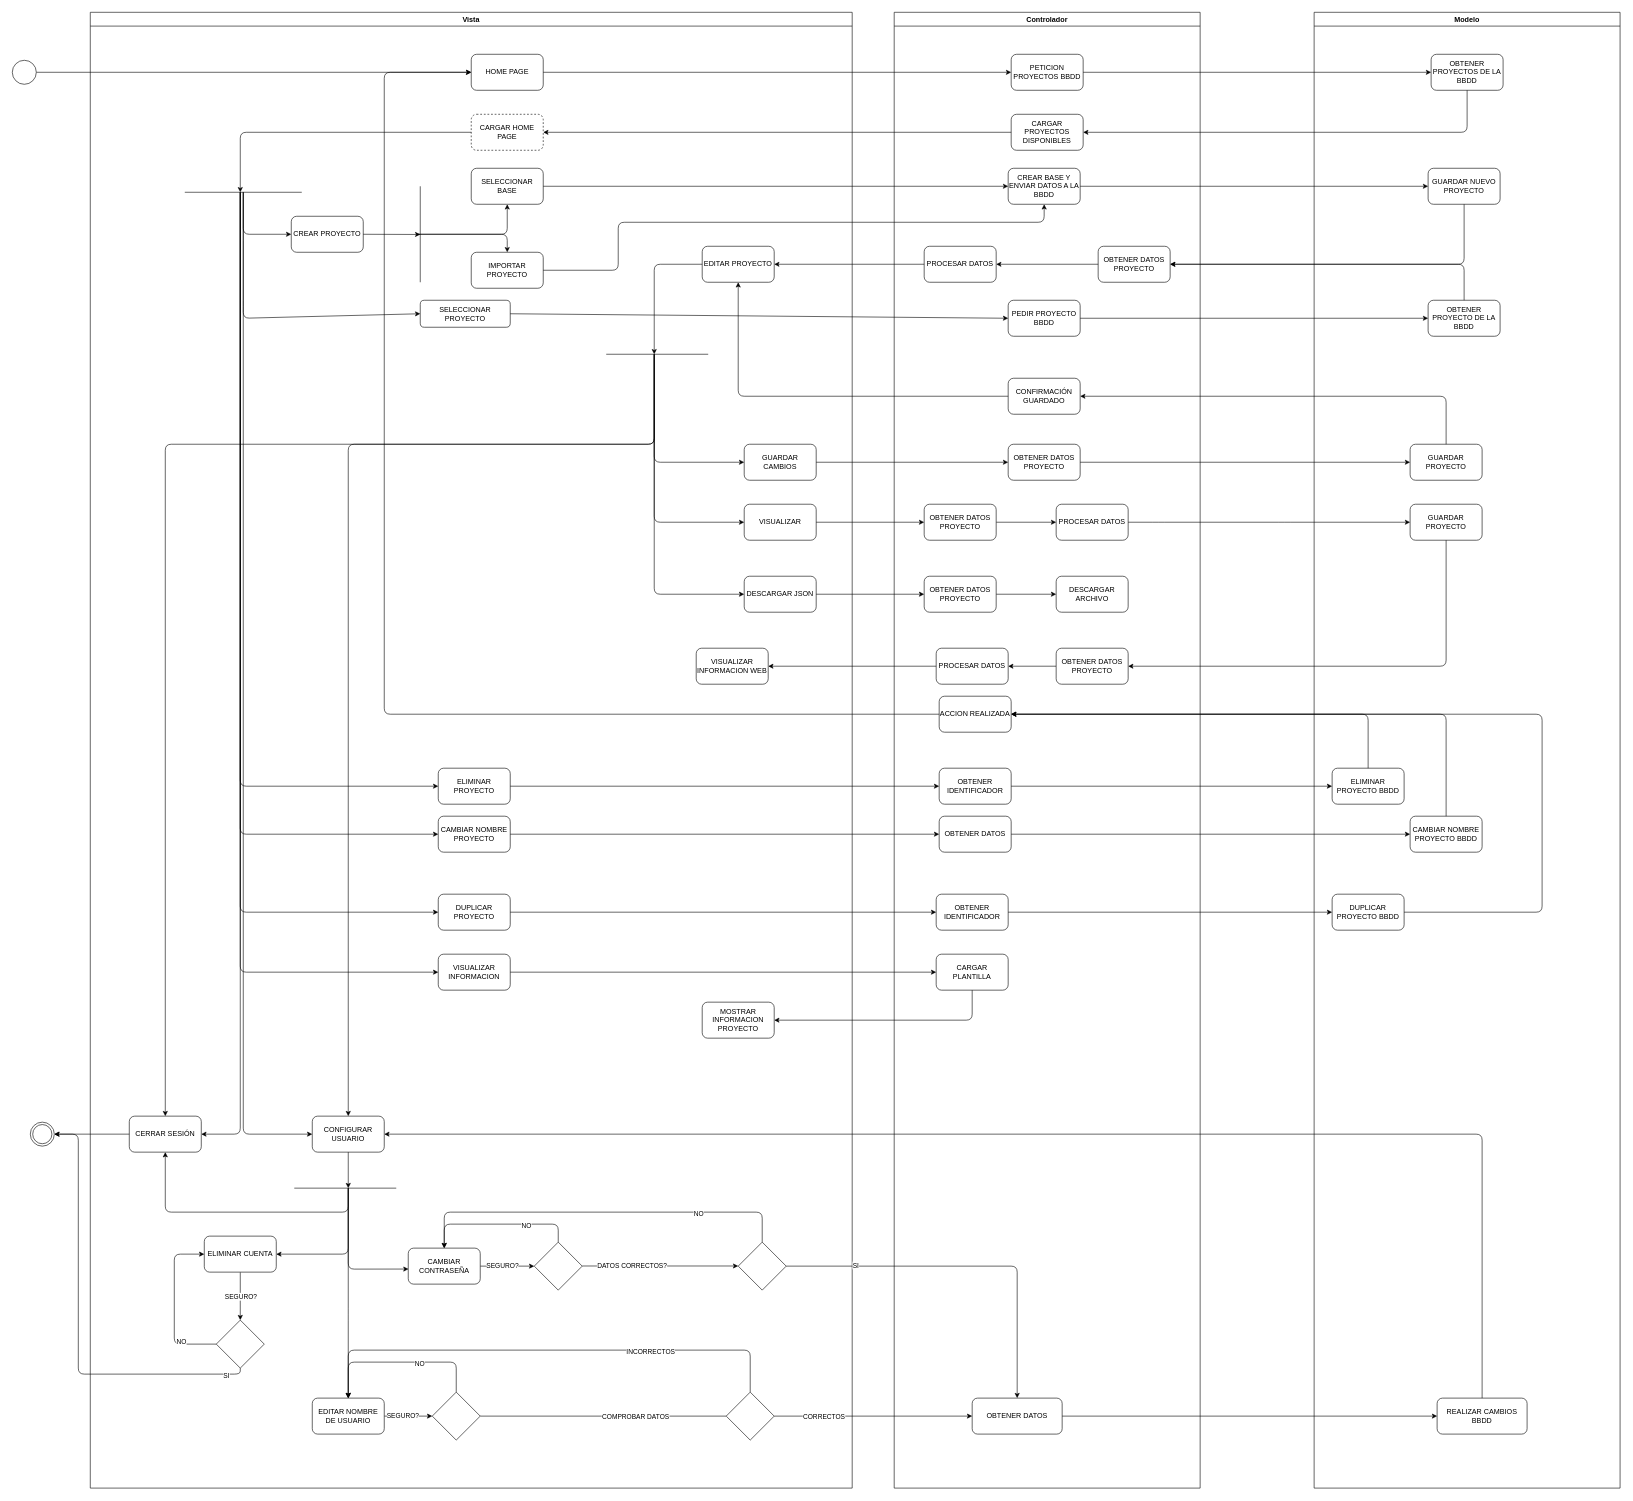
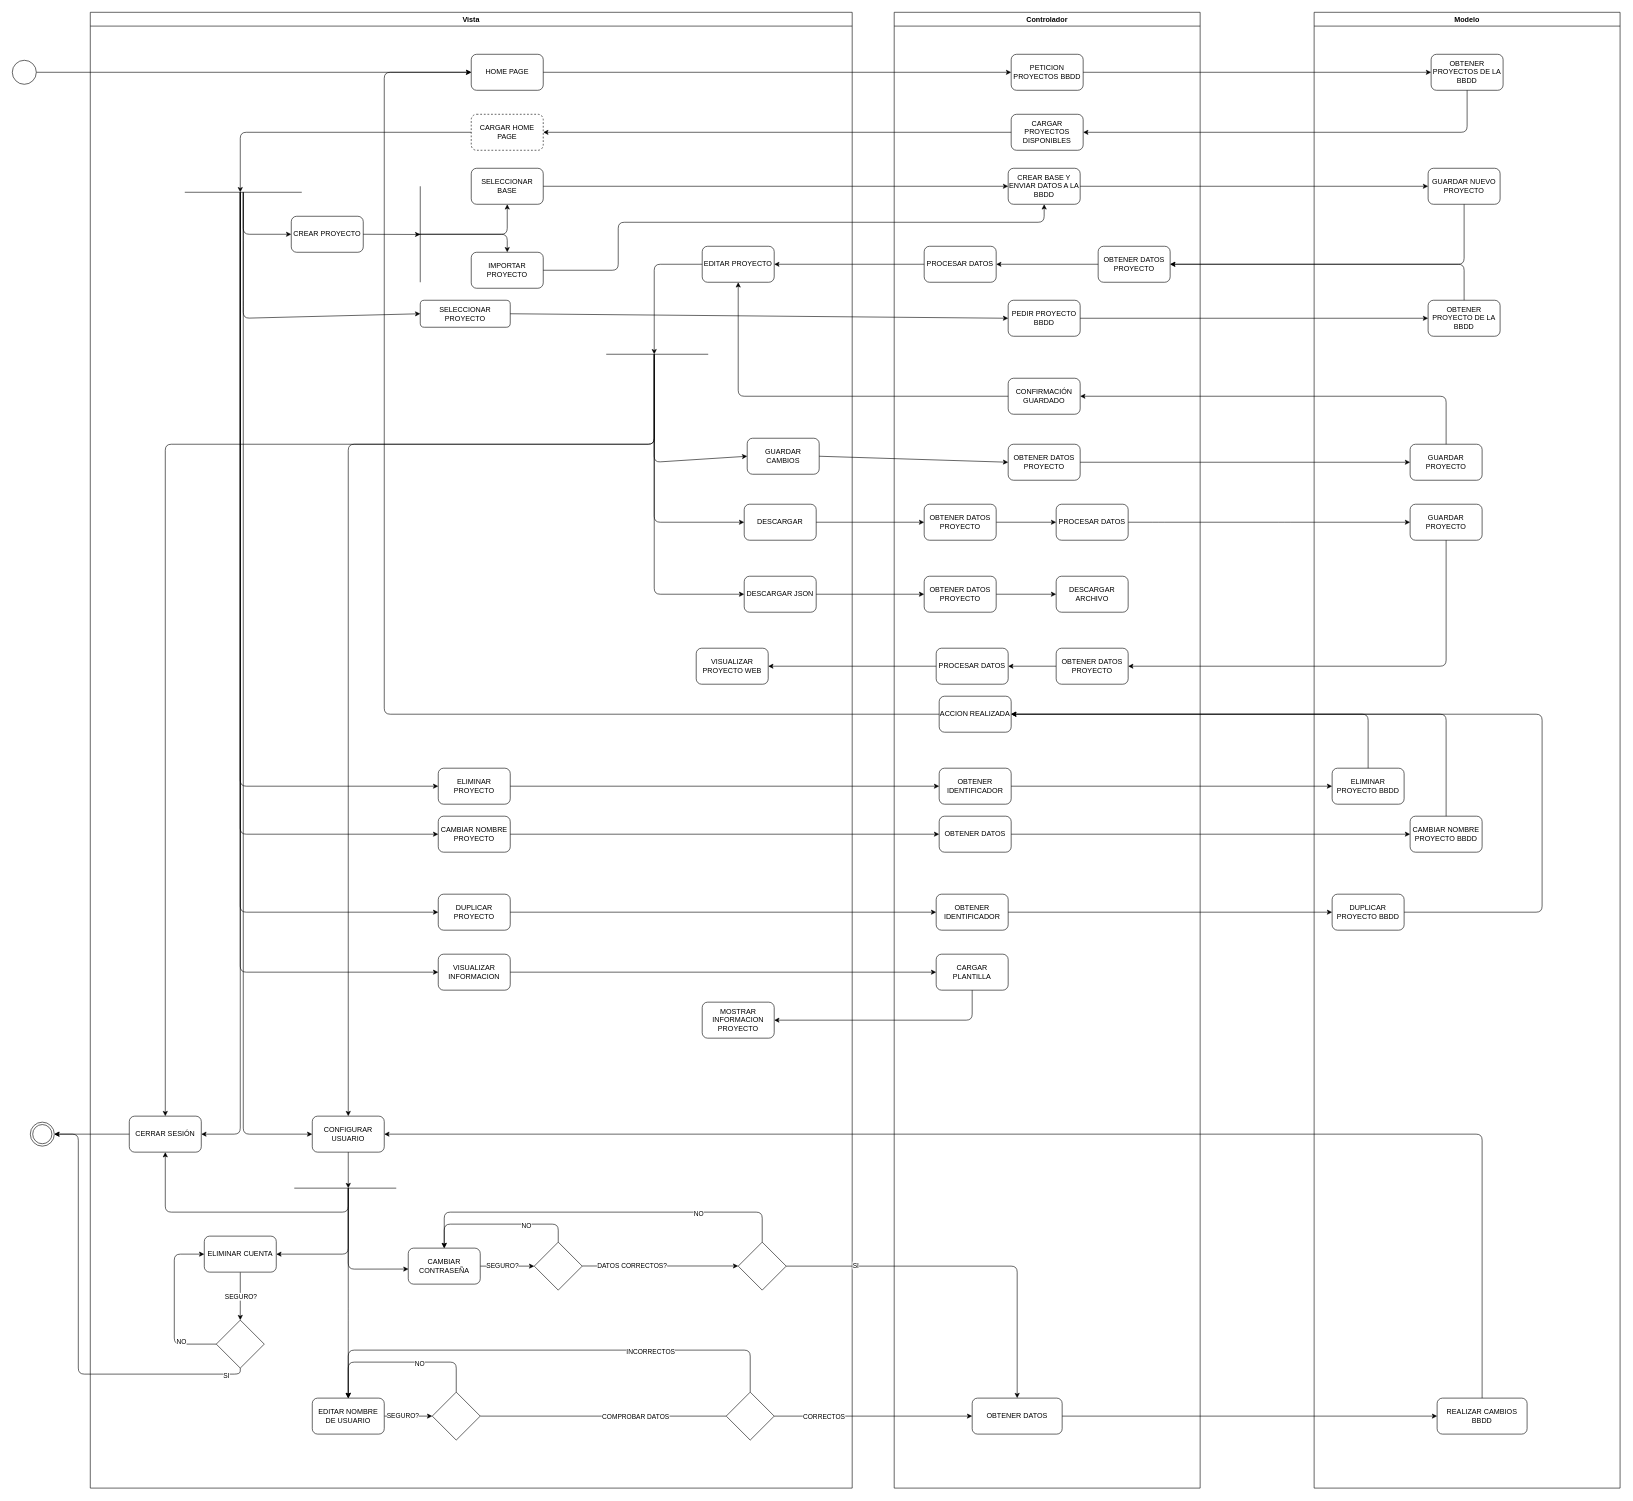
(780, 462) -> (783, 456)
(780, 522) -> (780, 522)
(732, 666) -> (732, 666)
